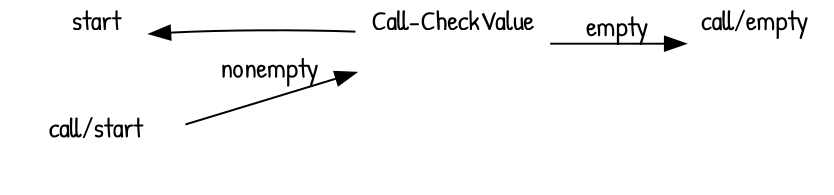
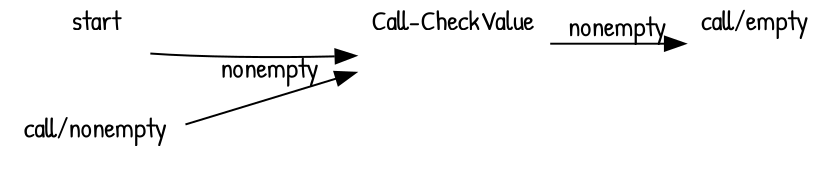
(618, 29) -> (618, 29)
(263, 30) -> (243, 57)
(96, 151) -> (96, 151)
